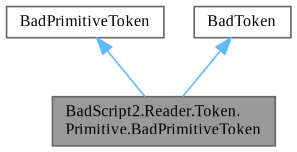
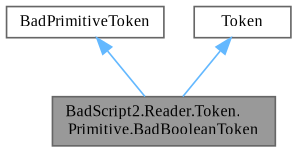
(243, 22) -> (243, 22)
(164, 121) -> (164, 121)
